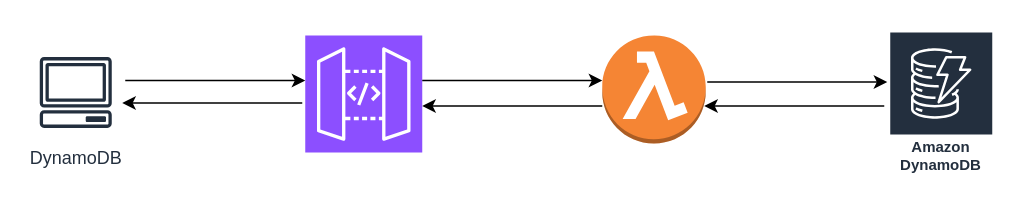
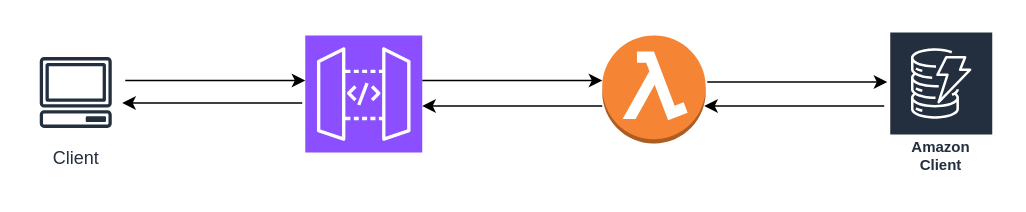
(941, 155) -> (941, 164)
(77, 159) -> (77, 159)
